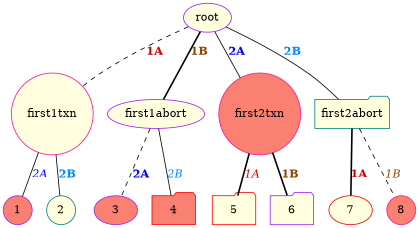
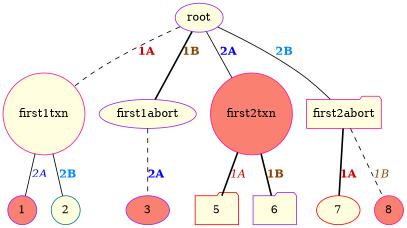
(352, 114) -> (344, 114)
(174, 210) -> none
